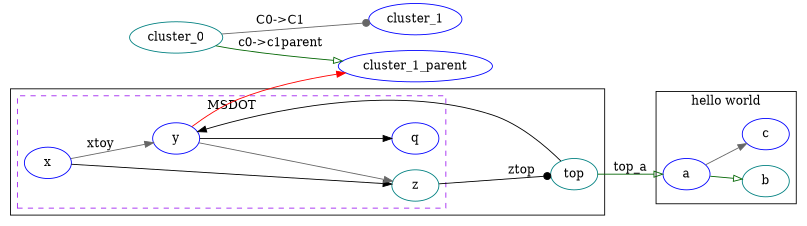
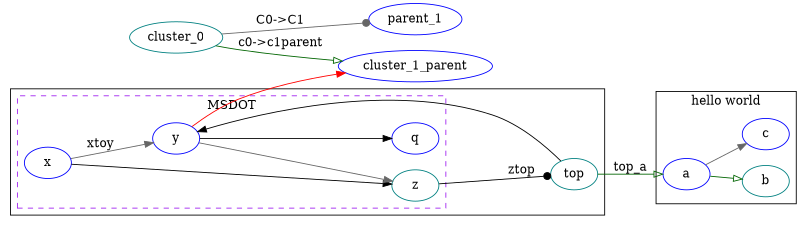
(415, 19) -> (415, 19)
